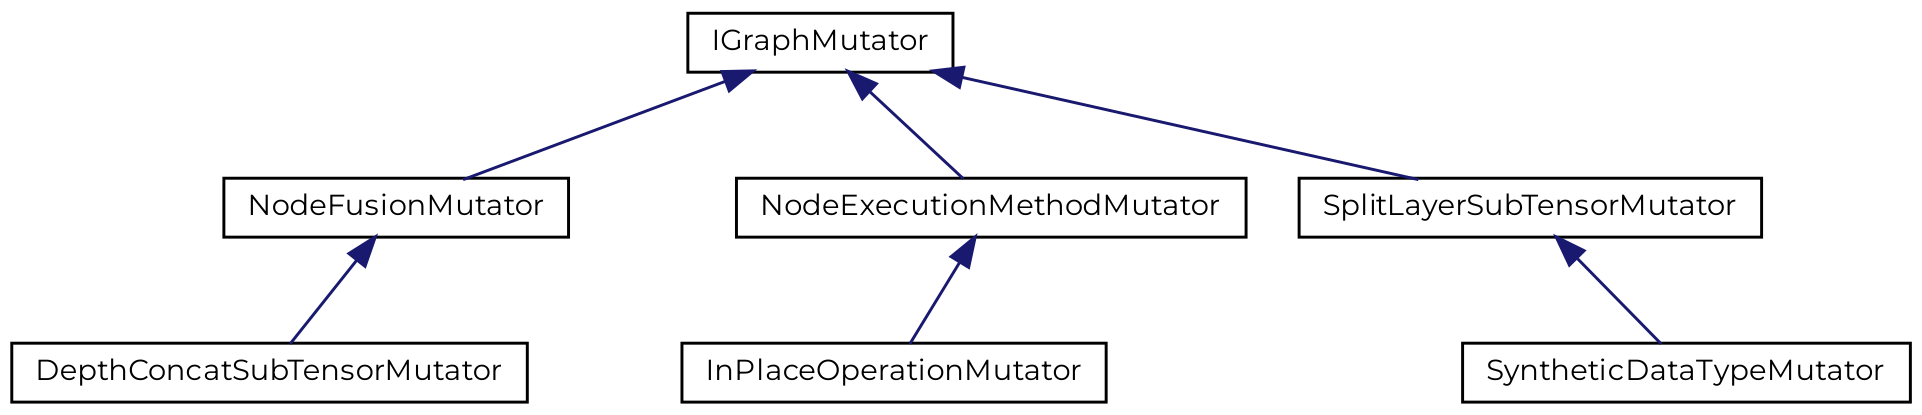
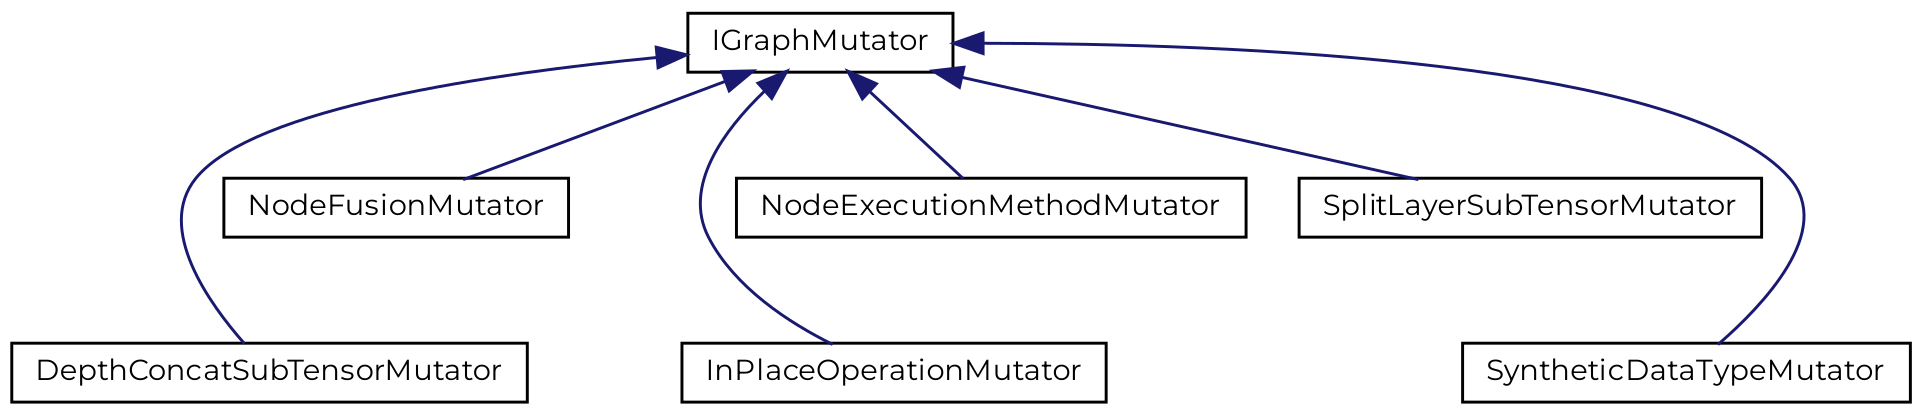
(1619, 301) -> (1497, 75)
(323, 302) -> (327, 112)
(935, 303) -> (708, 237)
